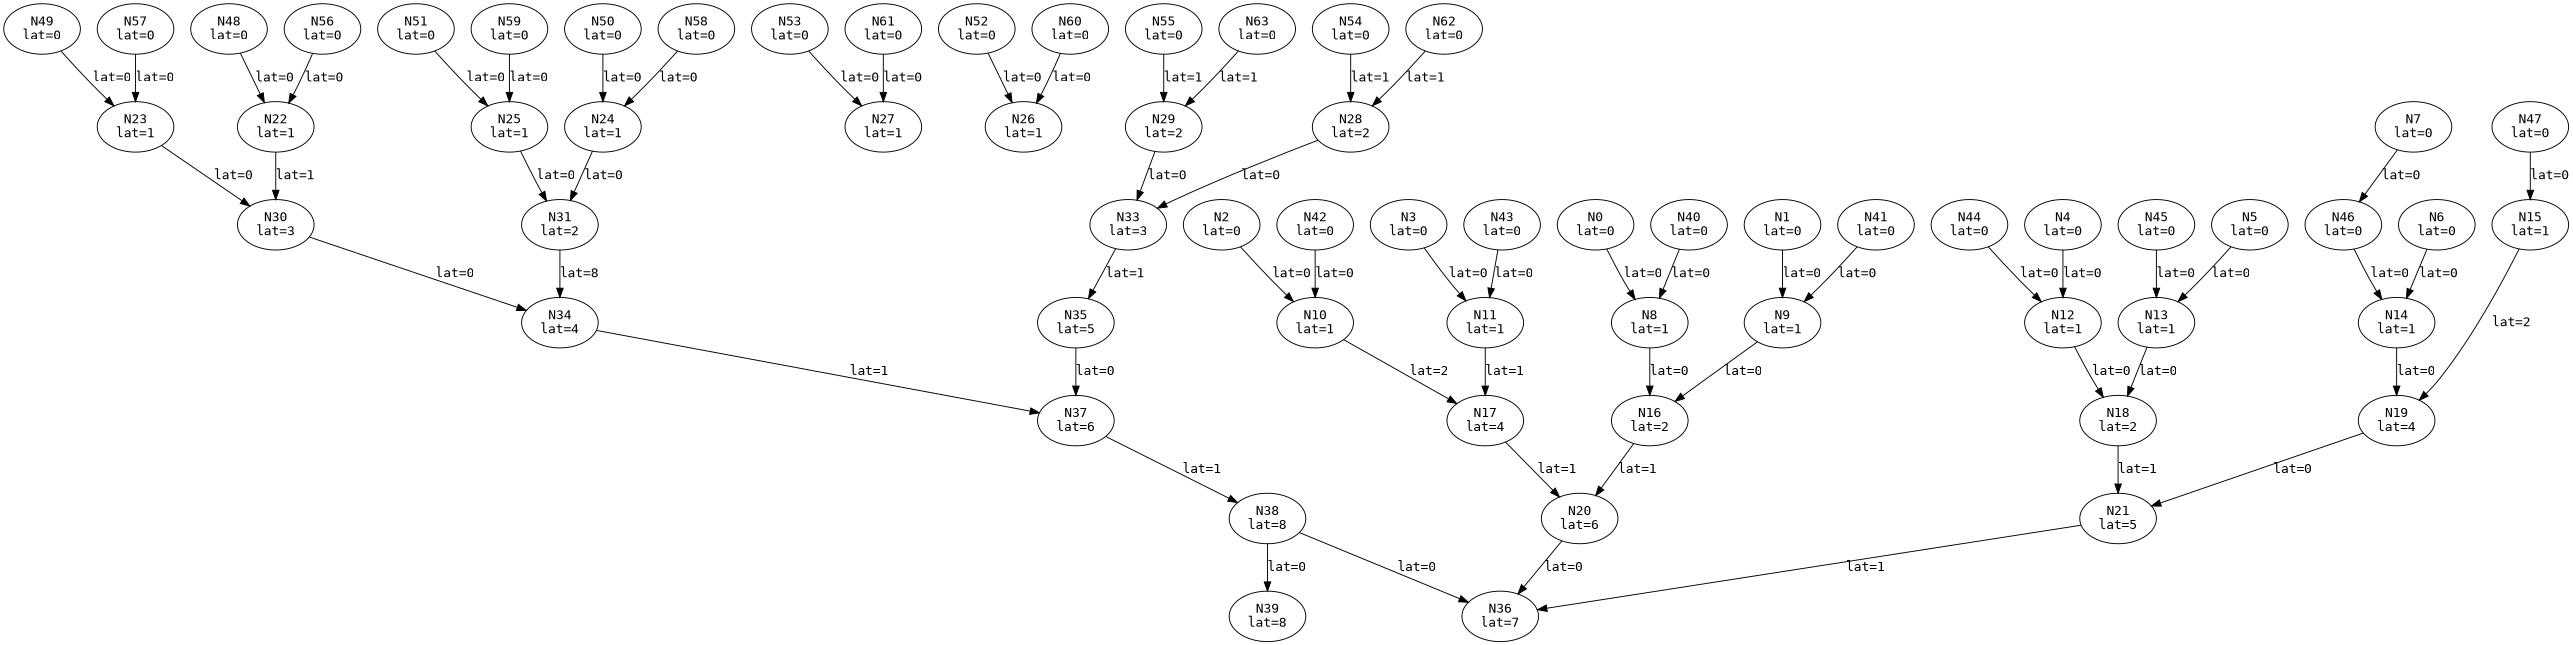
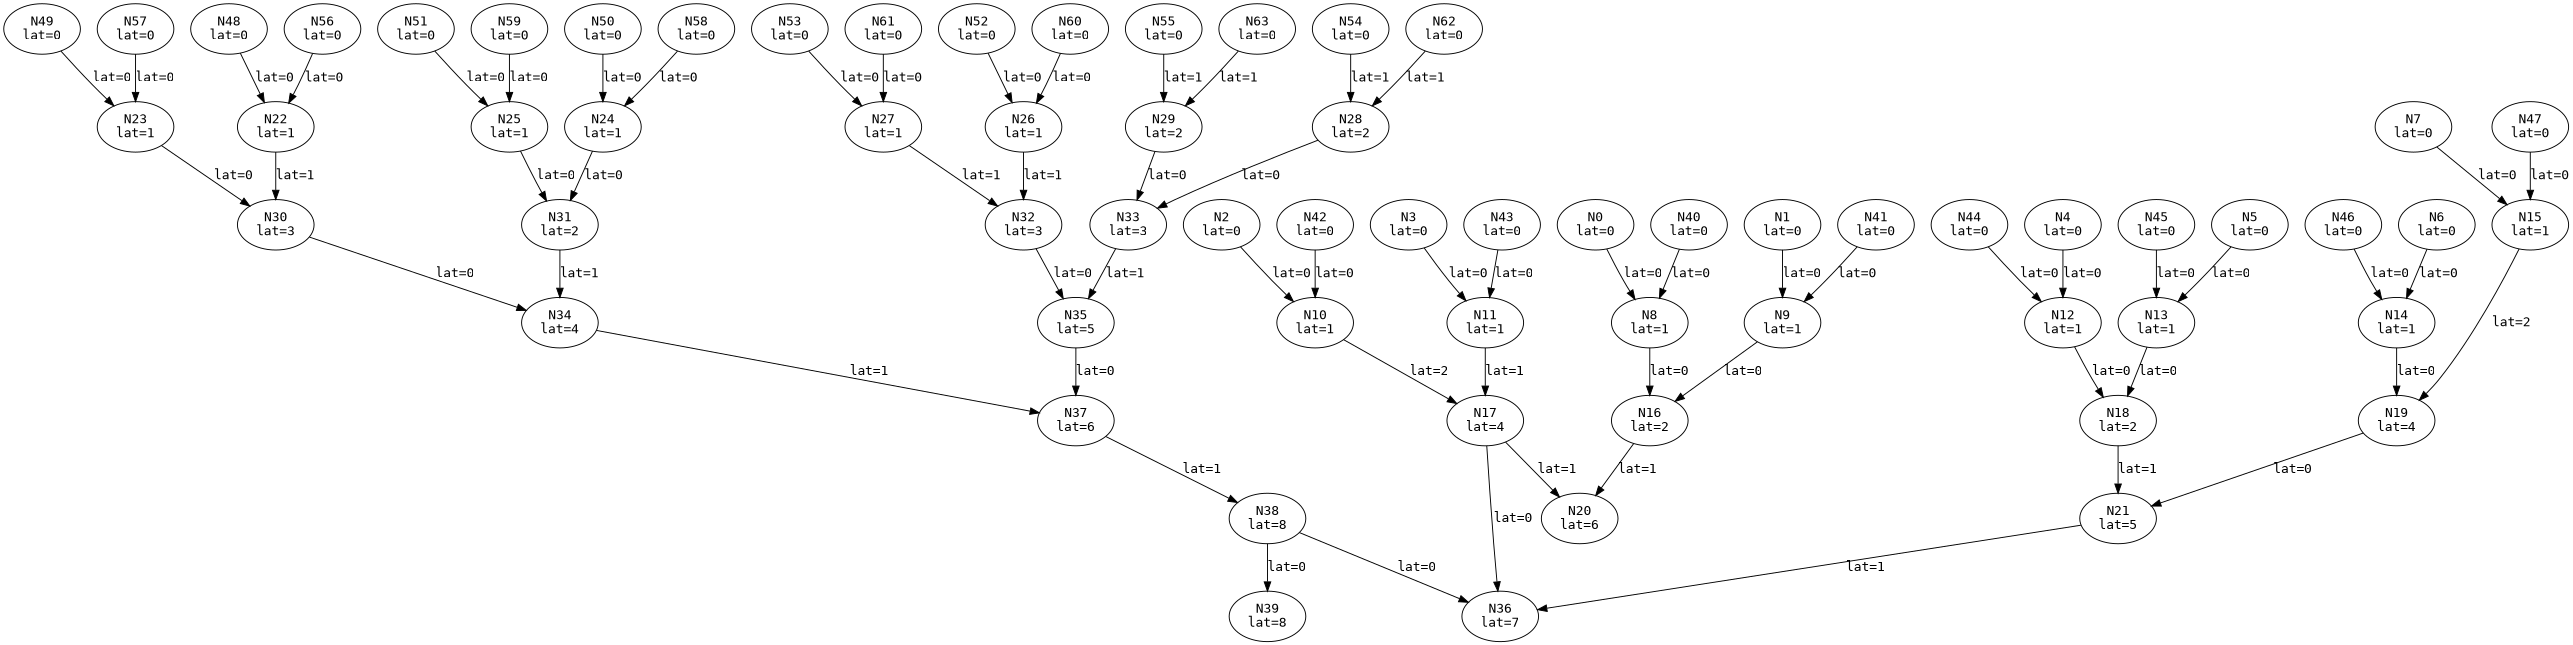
(2381, 172) -> (2468, 173)
none -> (1024, 225)
(580, 274) -> (580, 274)
(1543, 564) -> (1491, 514)
